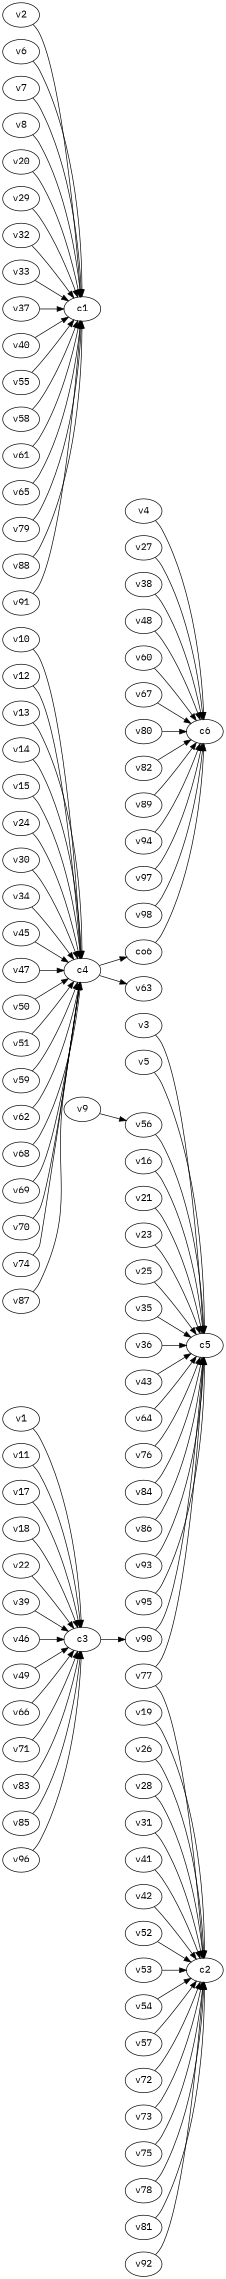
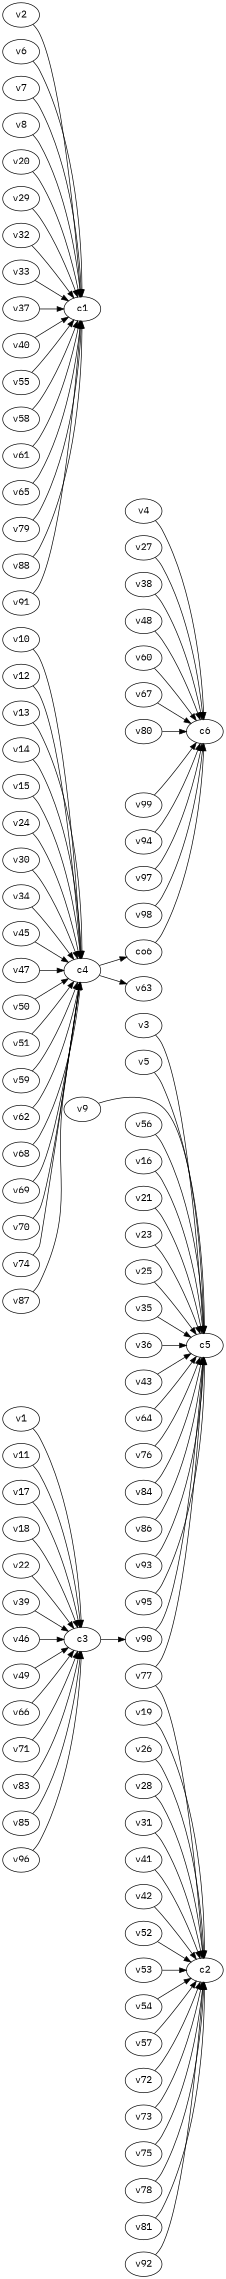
(144, 768) -> none
(144, 805) -> (144, 805)
(110, 1116) -> (171, 1118)
